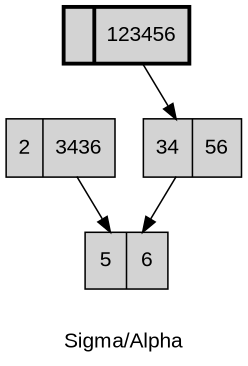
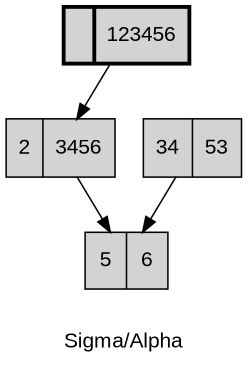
(155, 85) -> (98, 85)
(79, 147) -> (79, 147)
(217, 147) -> (217, 147)
